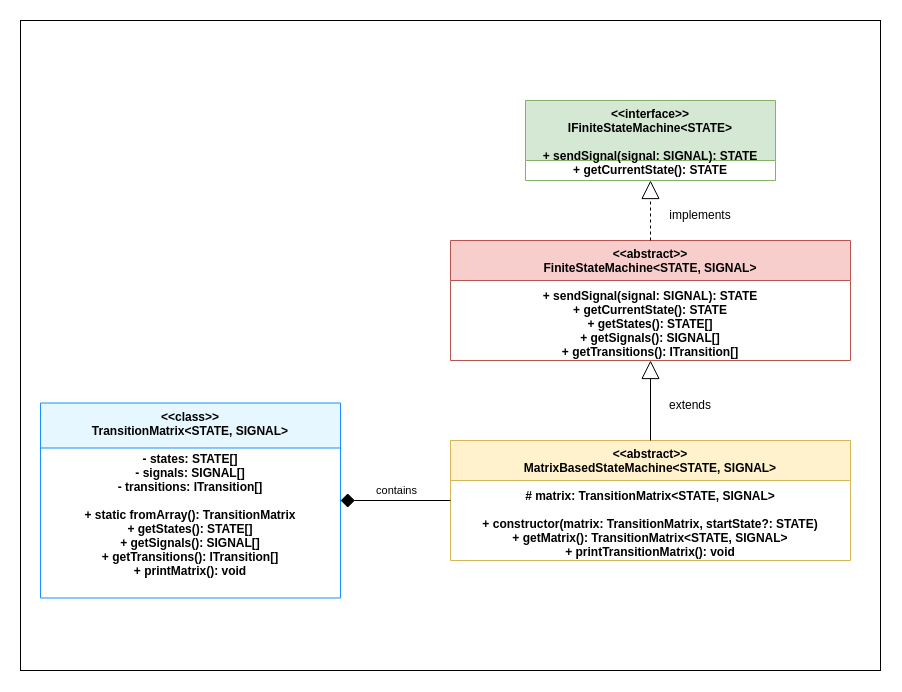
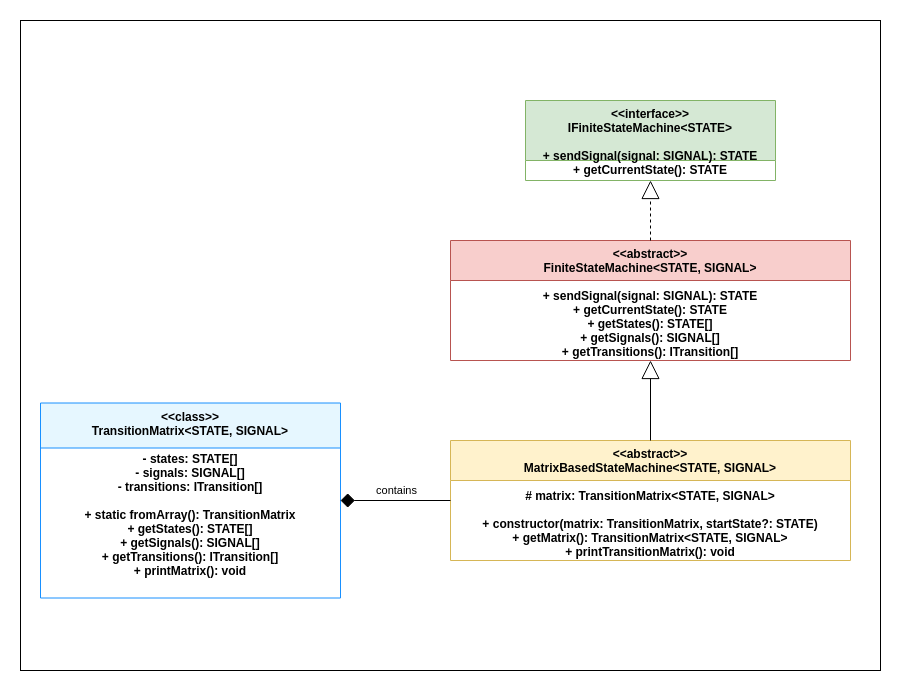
(701, 216) -> none
(691, 406) -> none
